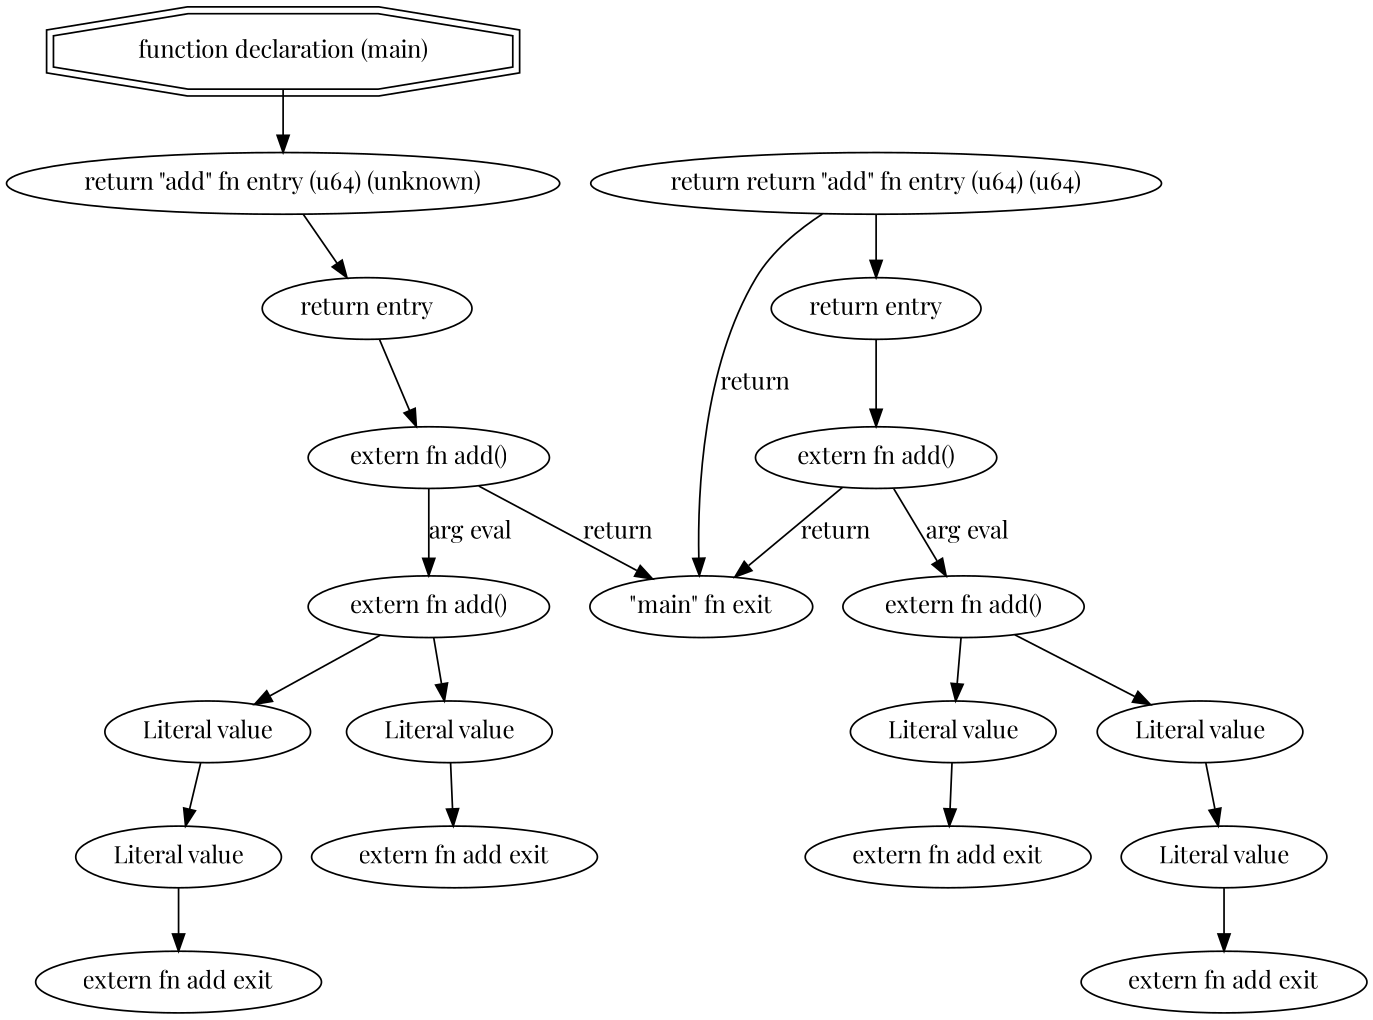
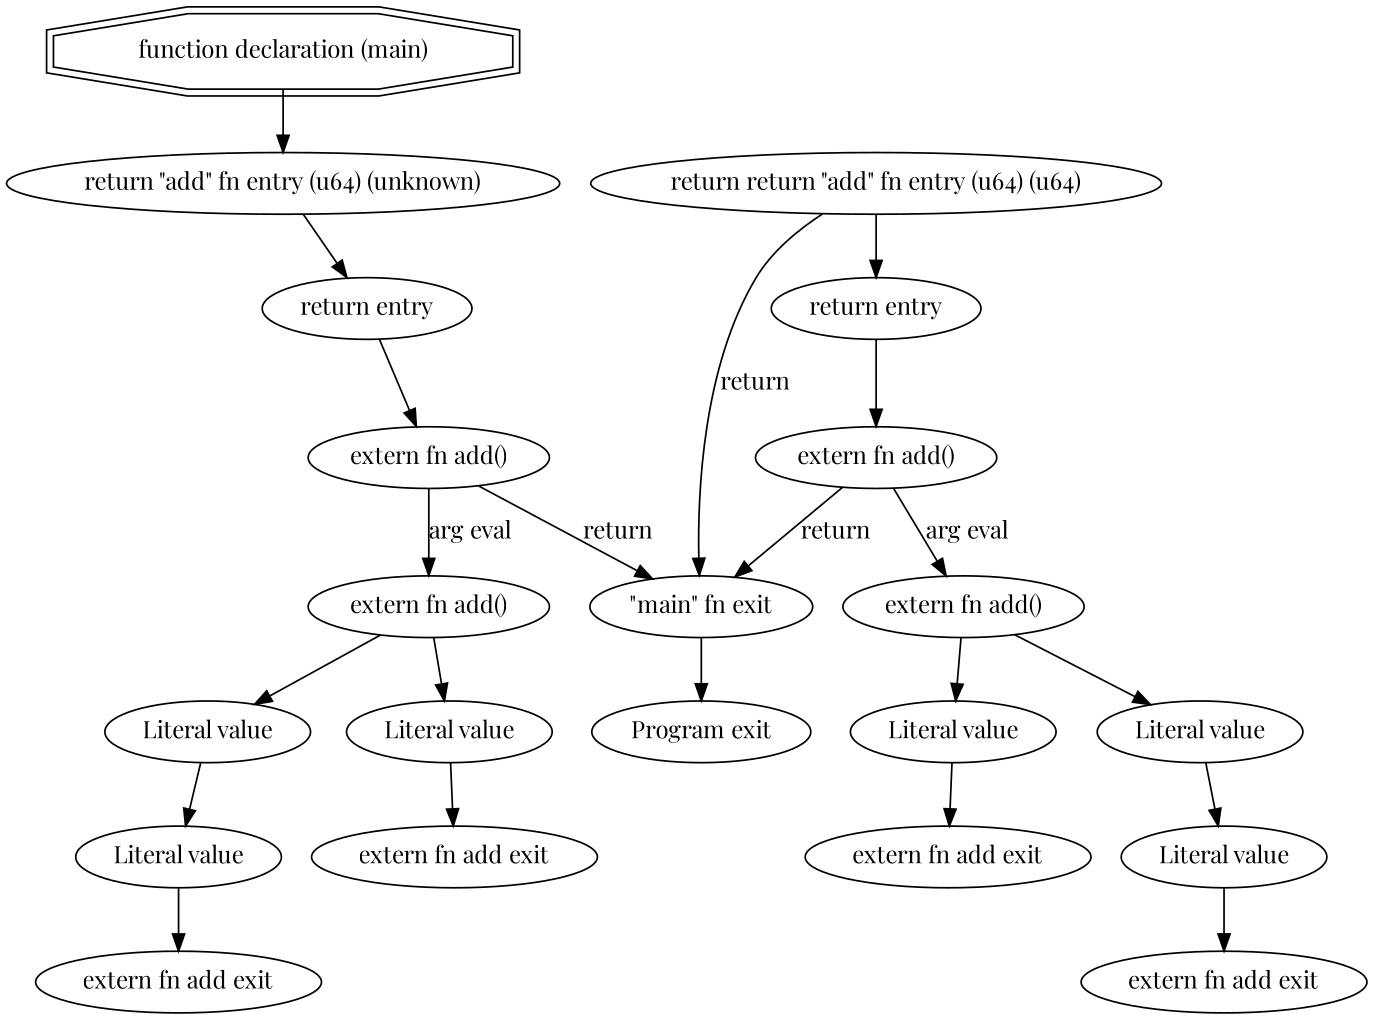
none -> (701, 732)
